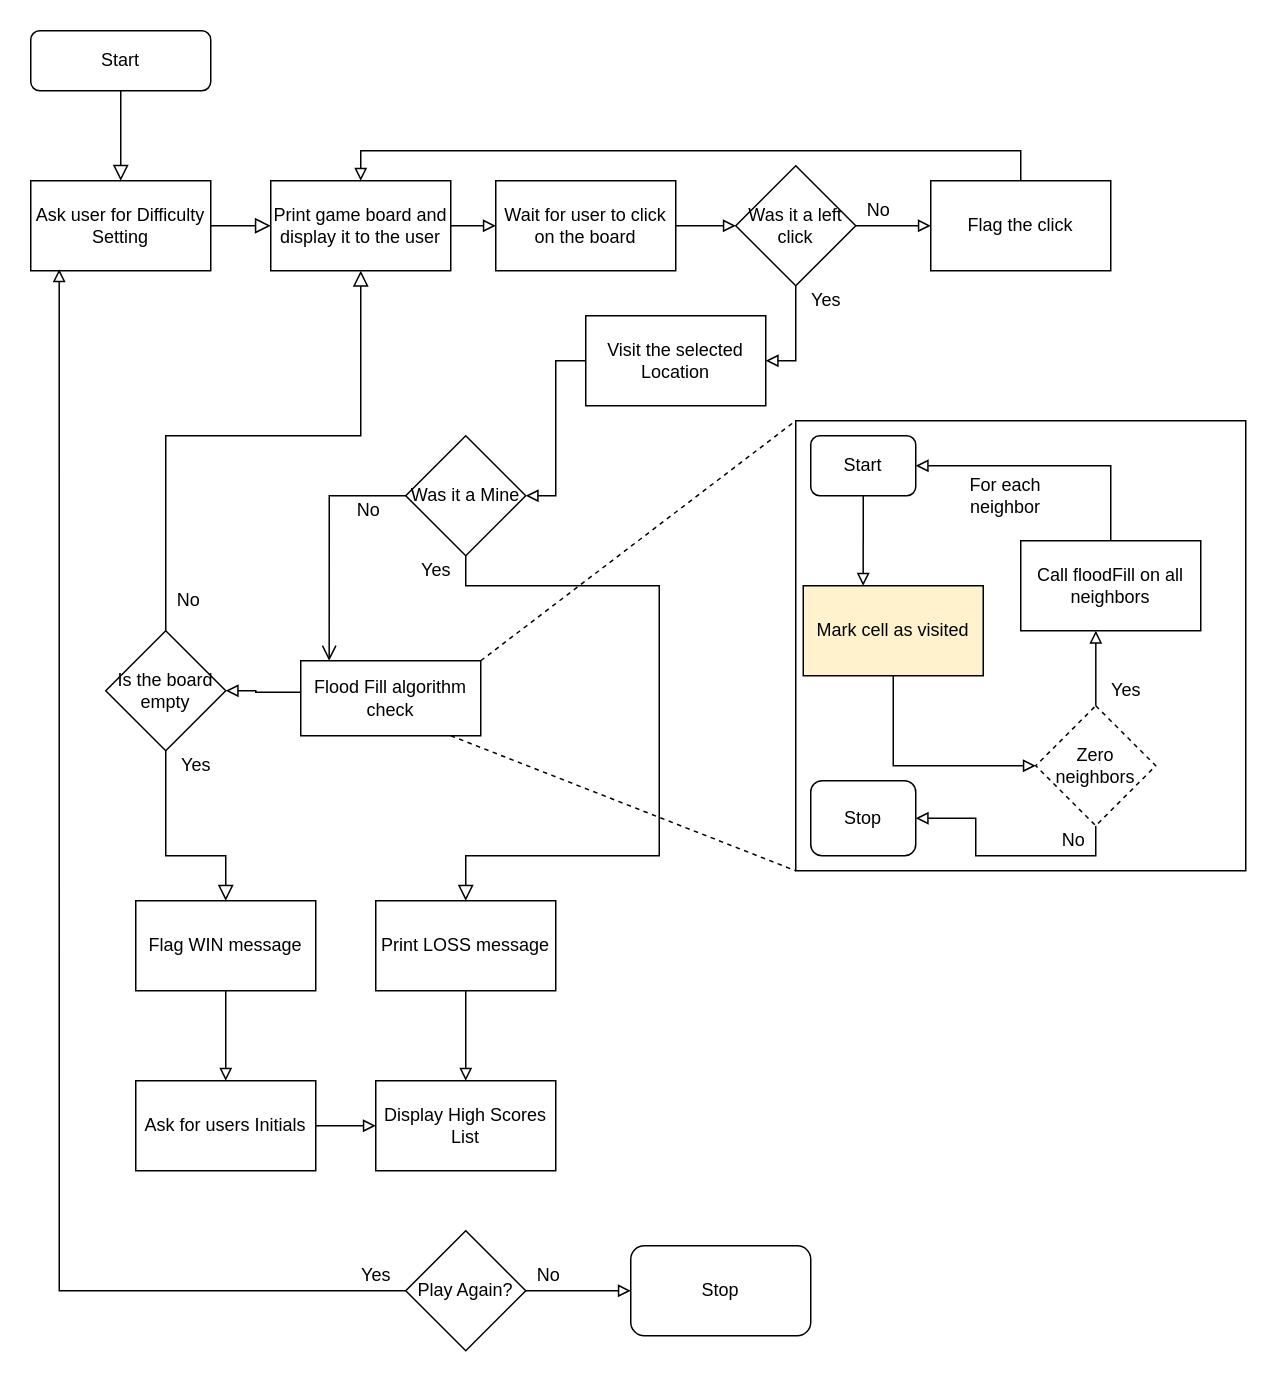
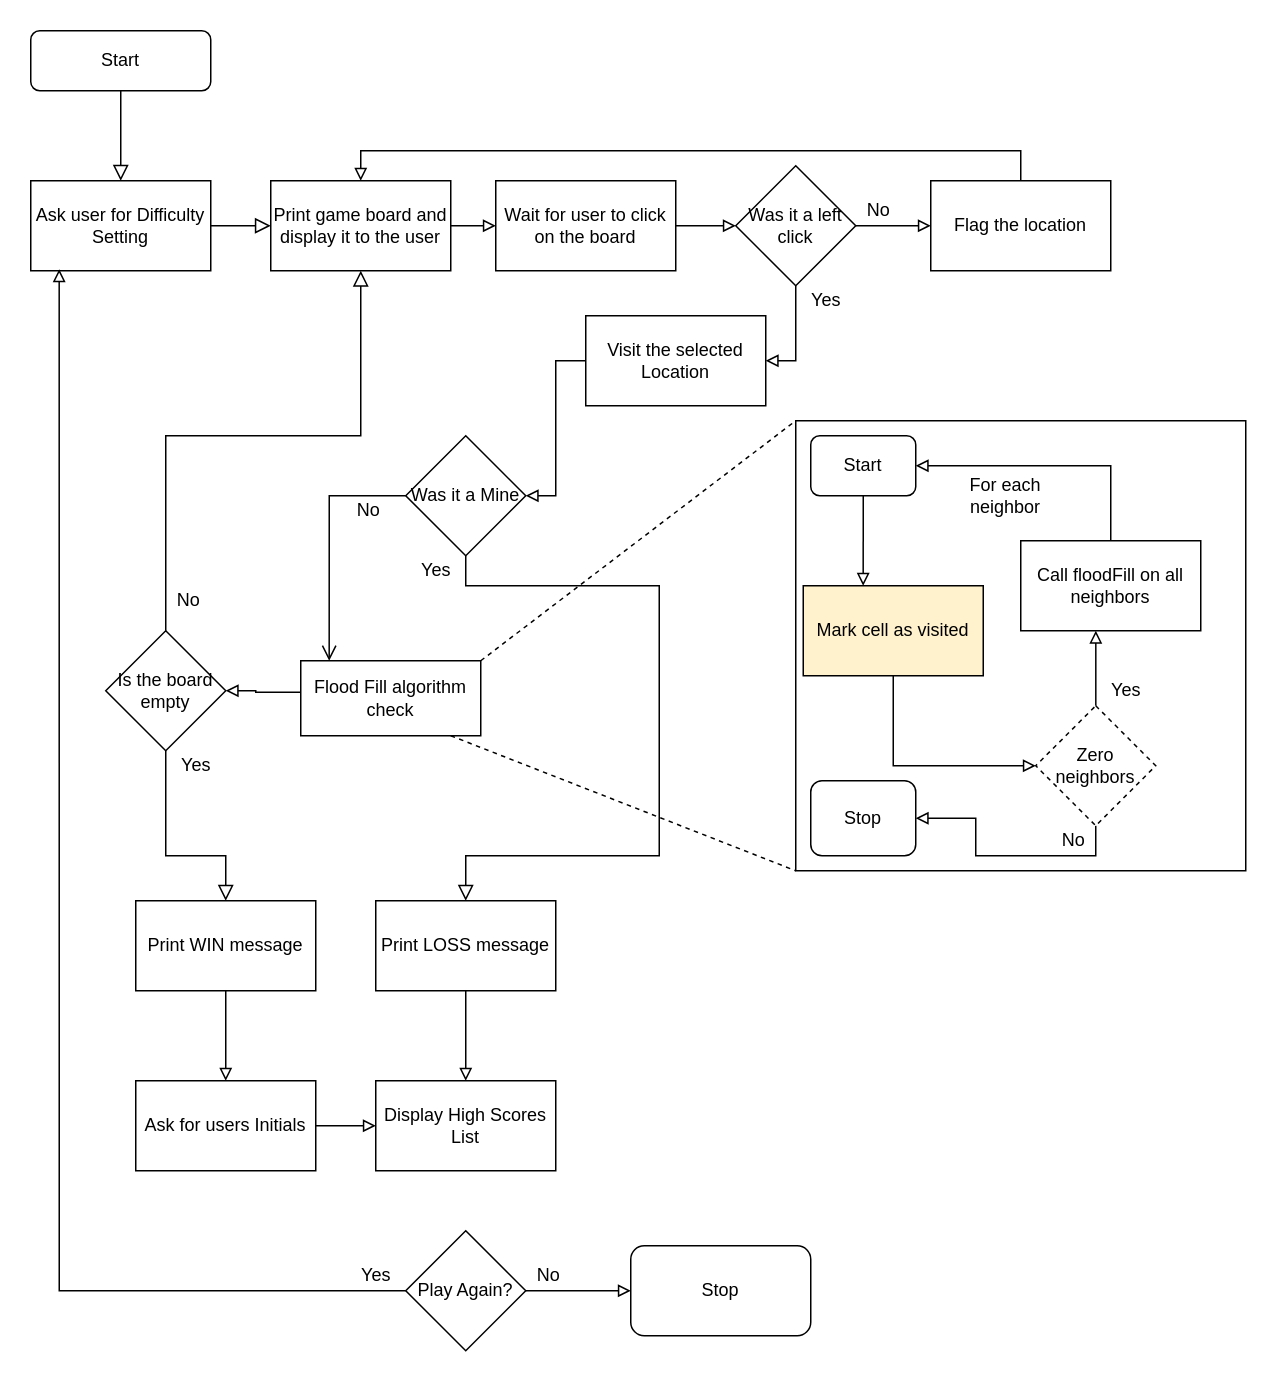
(1021, 226) -> (1021, 226)
(226, 946) -> (226, 946)
